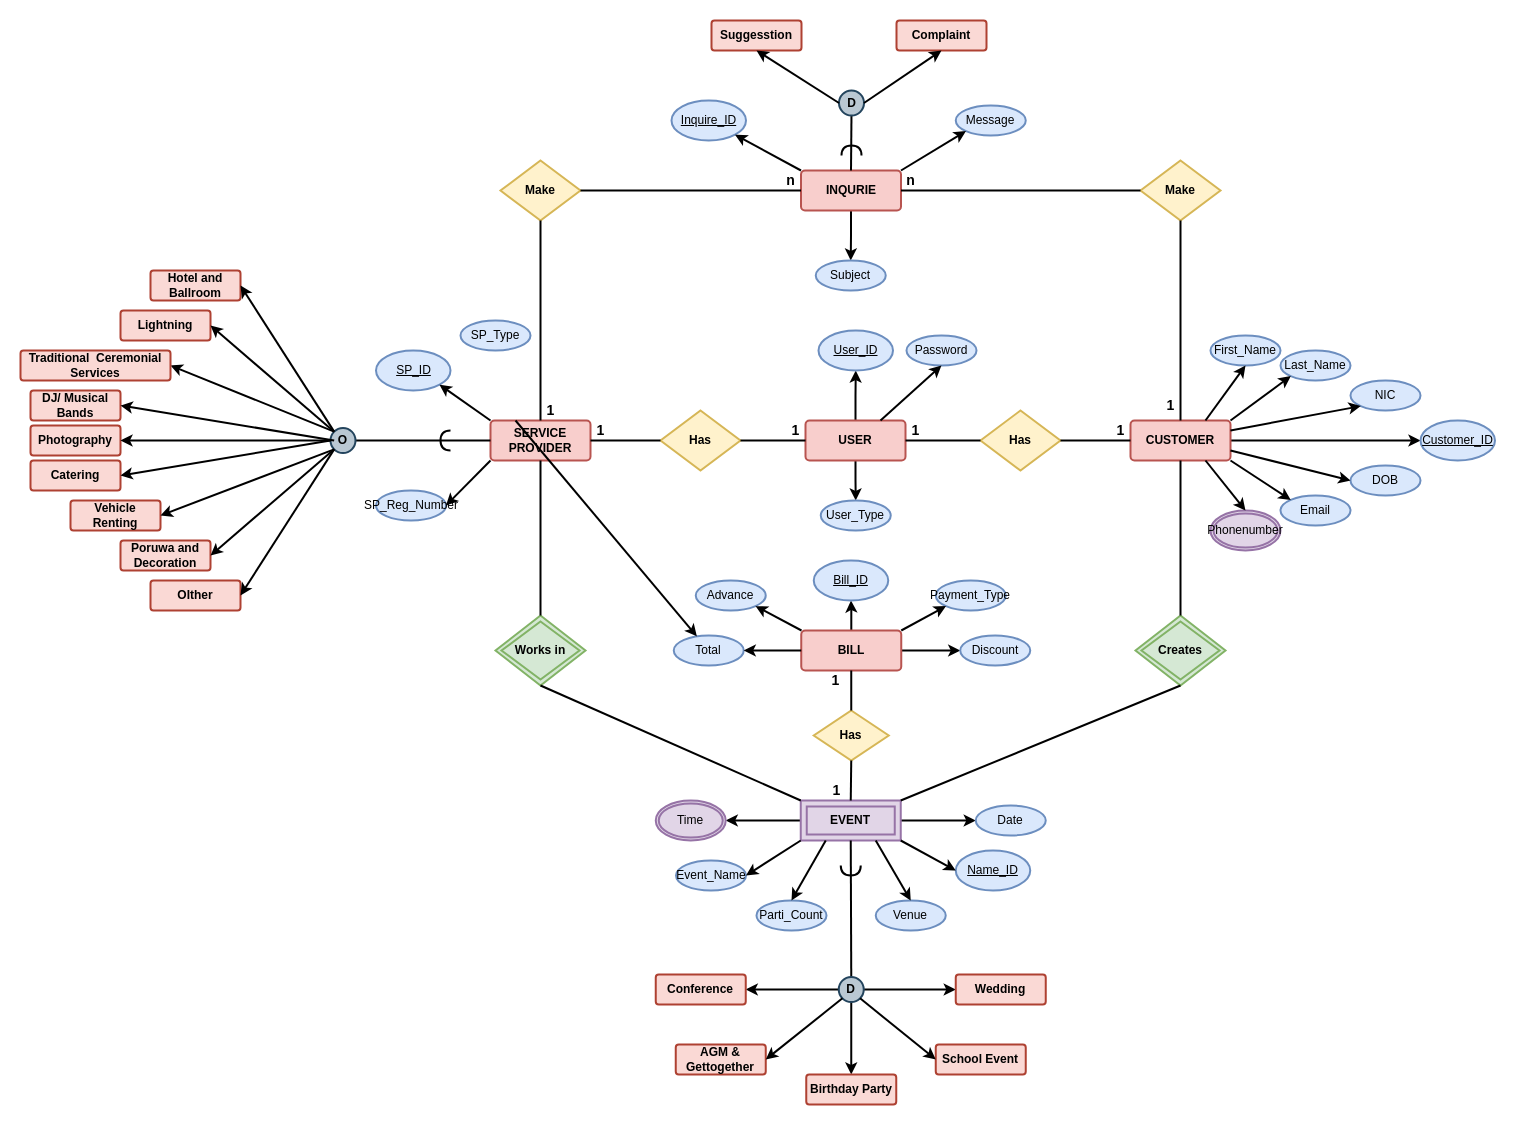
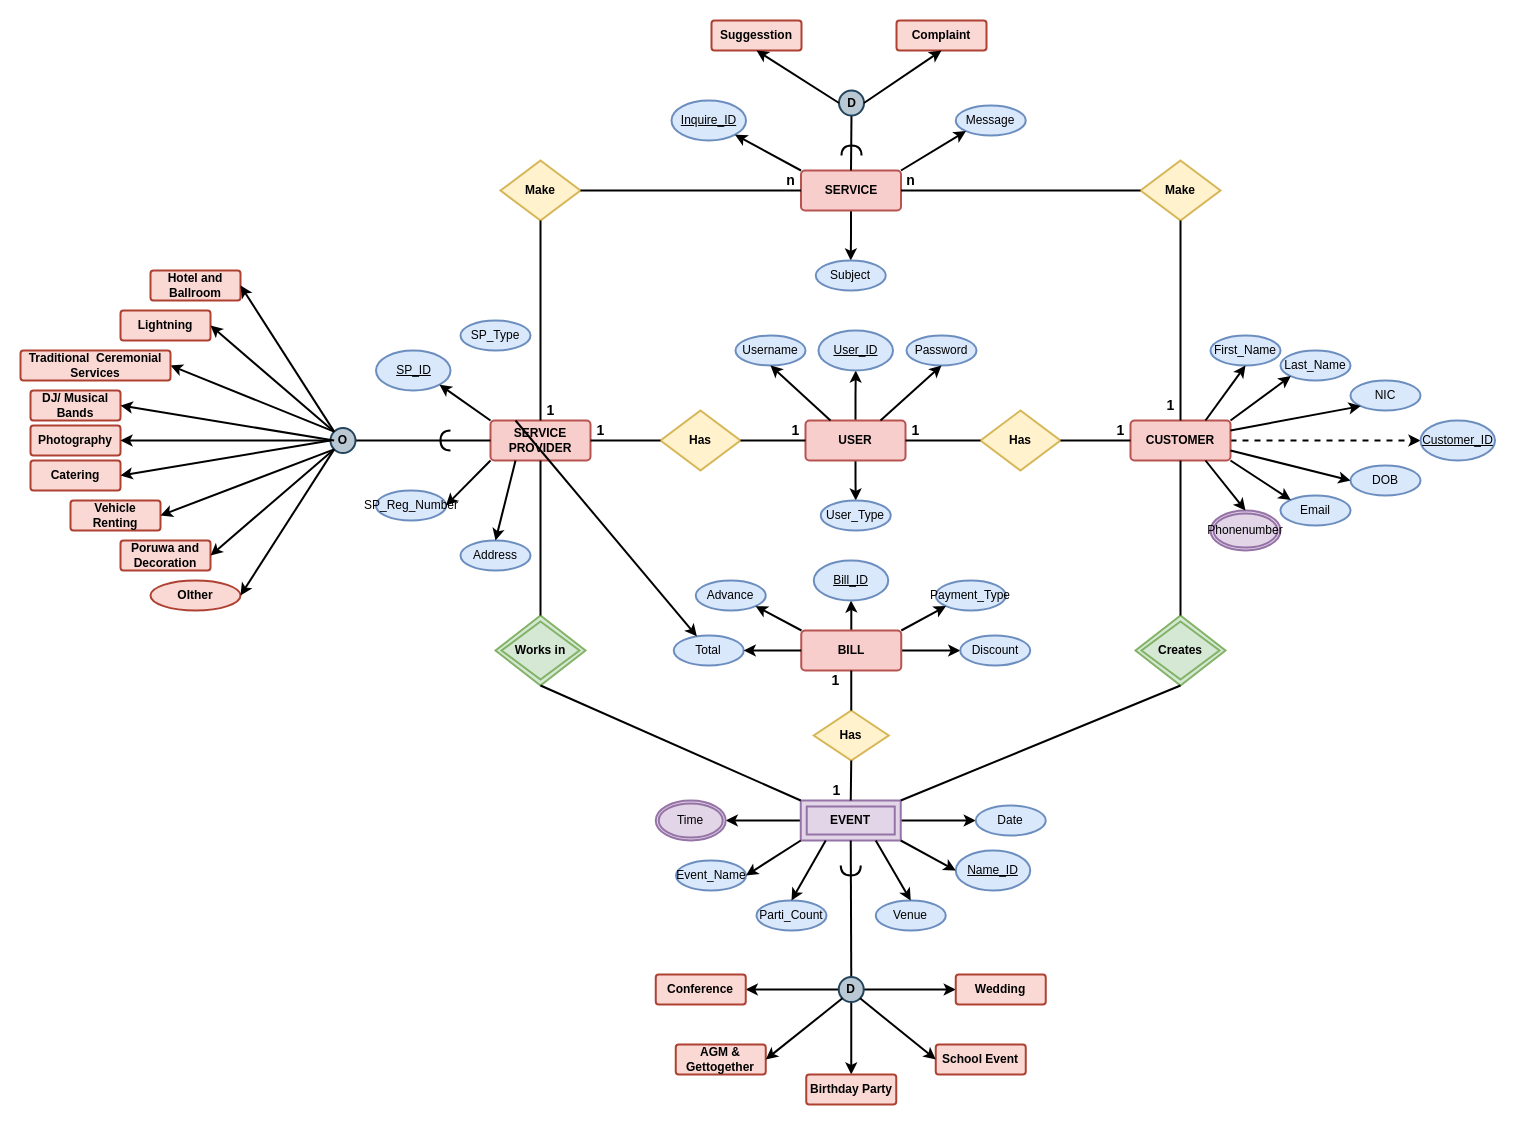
(852, 191) -> (852, 191)
none -> (771, 351)
none -> (804, 396)
(1323, 441) -> (1323, 441)
none -> (507, 497)
none -> (496, 556)
(196, 596) -> (196, 596)
